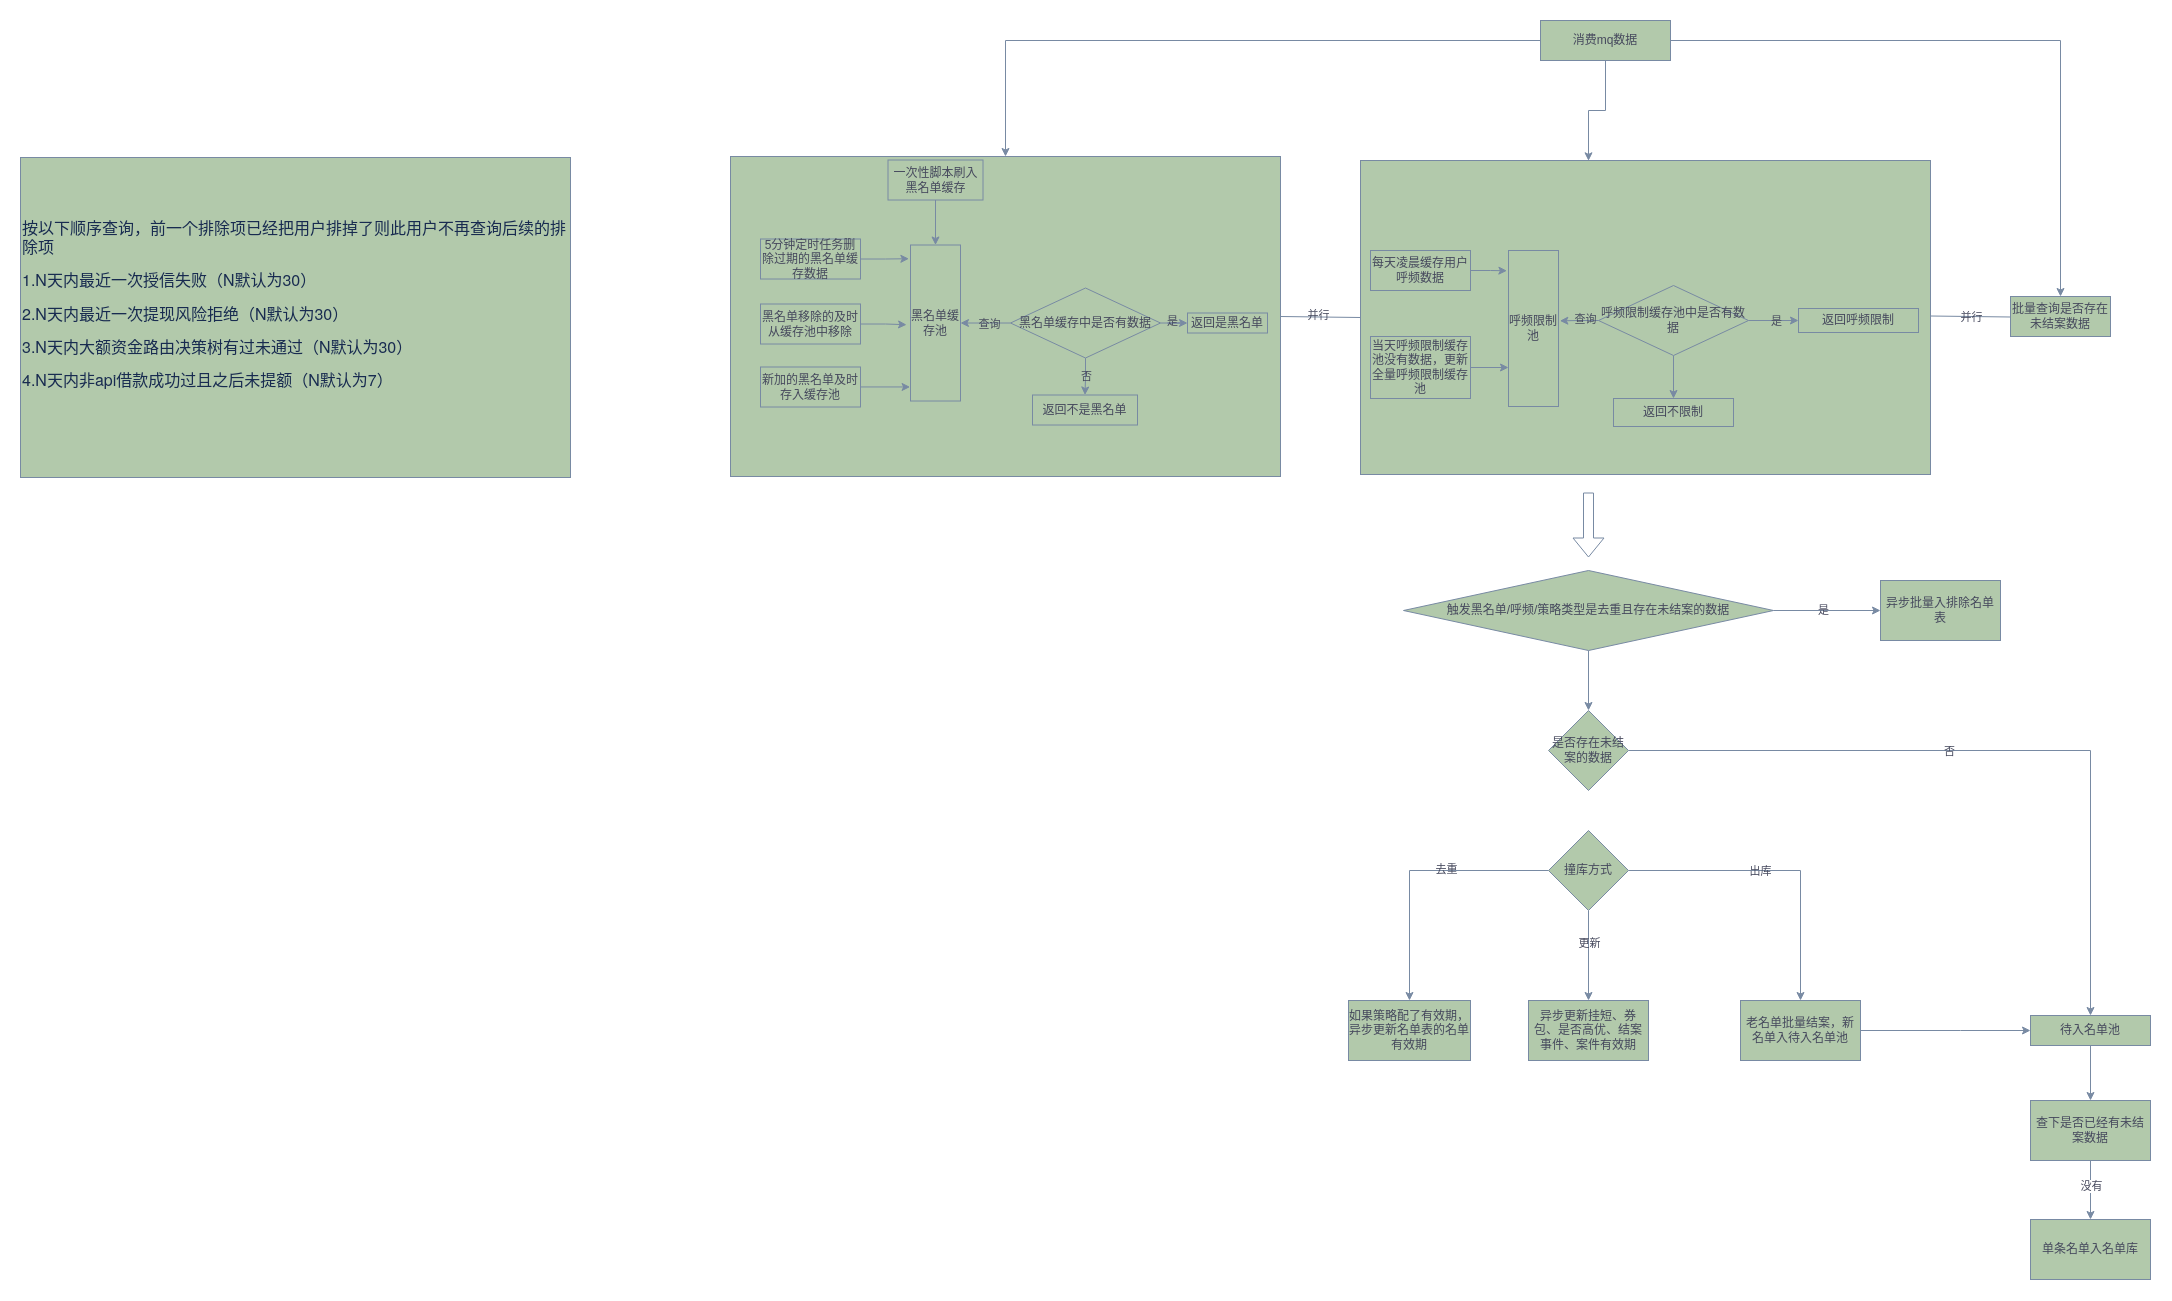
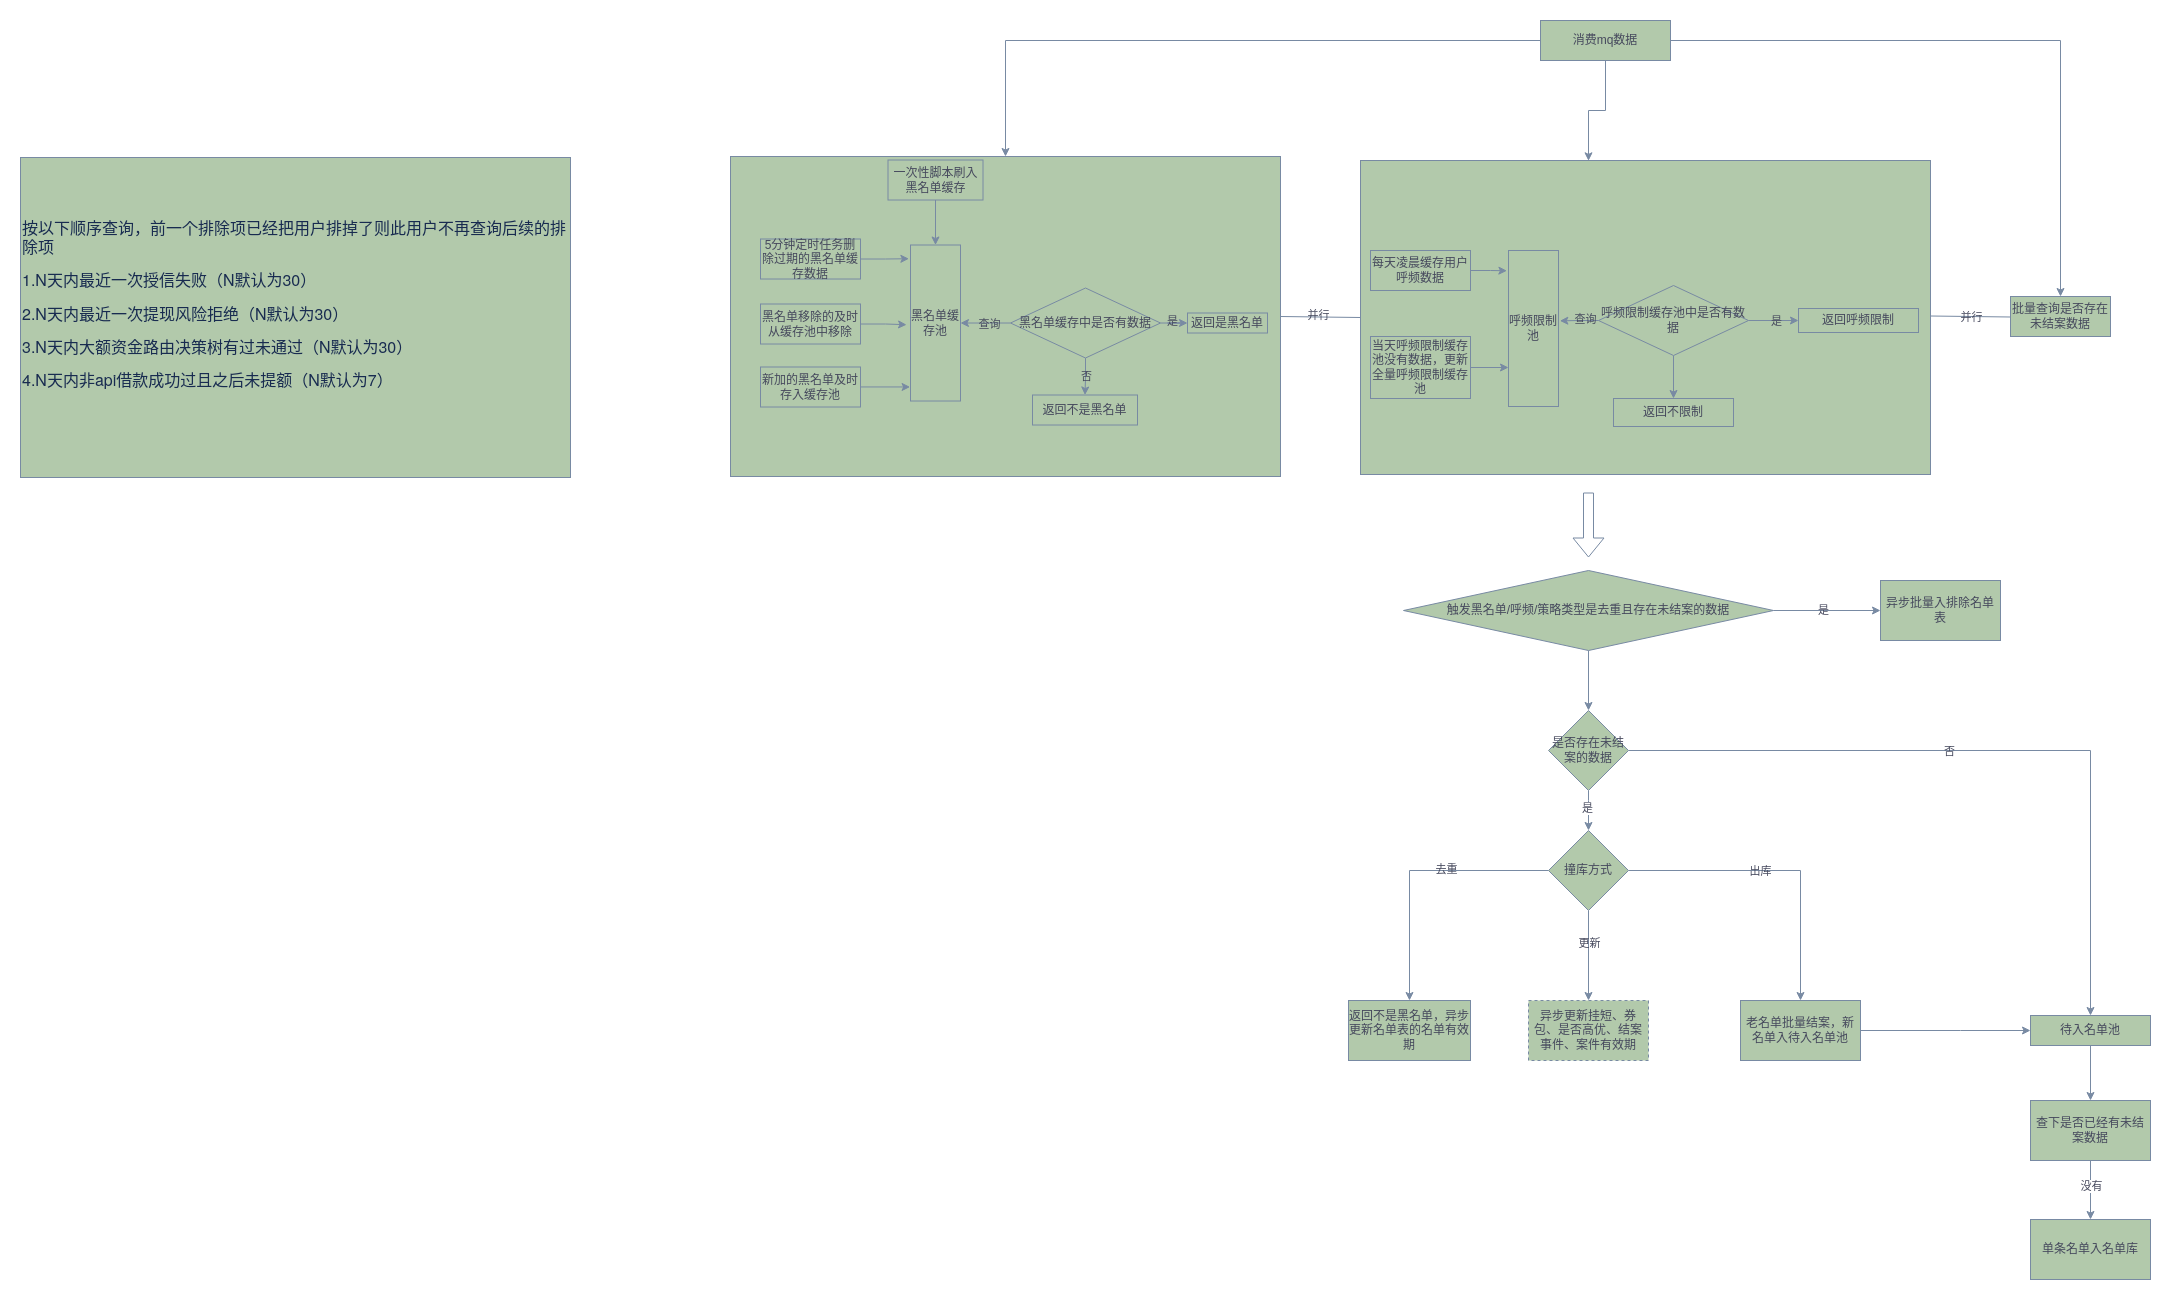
none -> (1589, 807)
(1410, 1031) -> (1410, 1031)
(1589, 1031) -> (1589, 1031)
